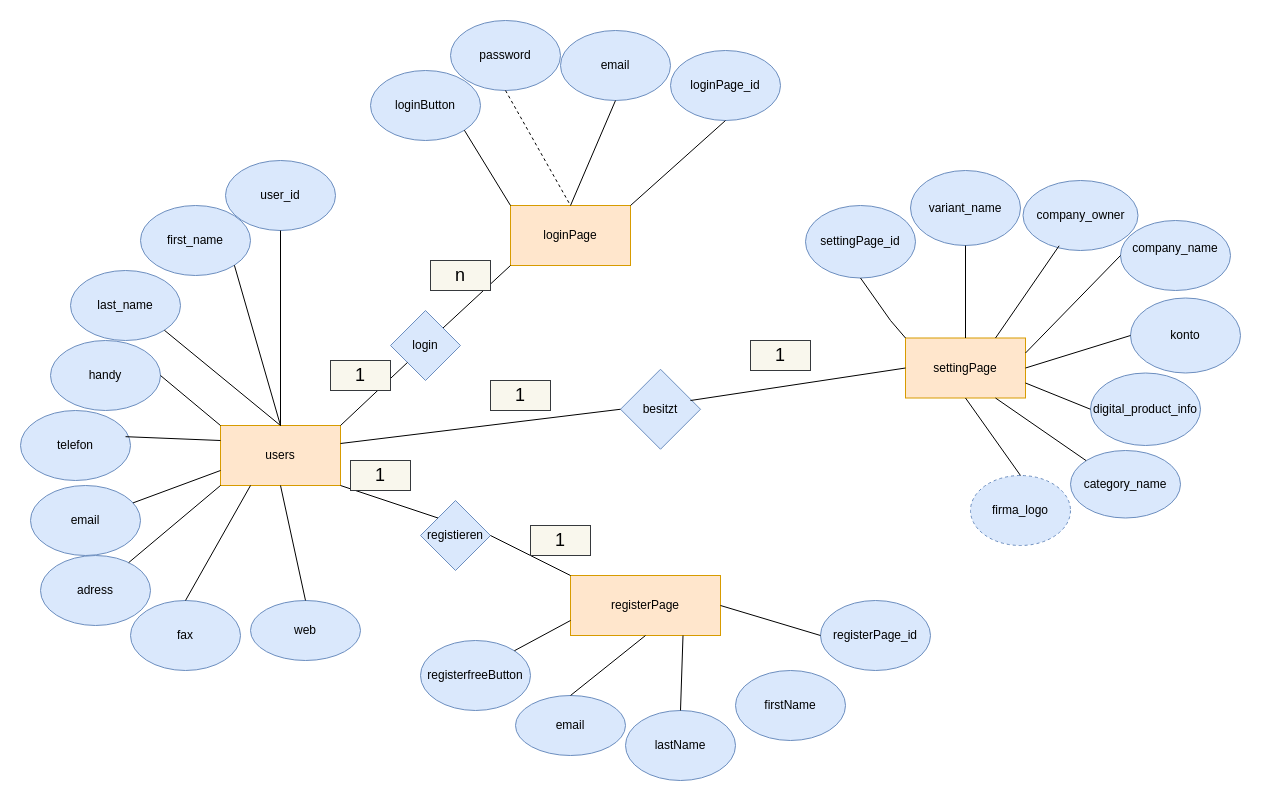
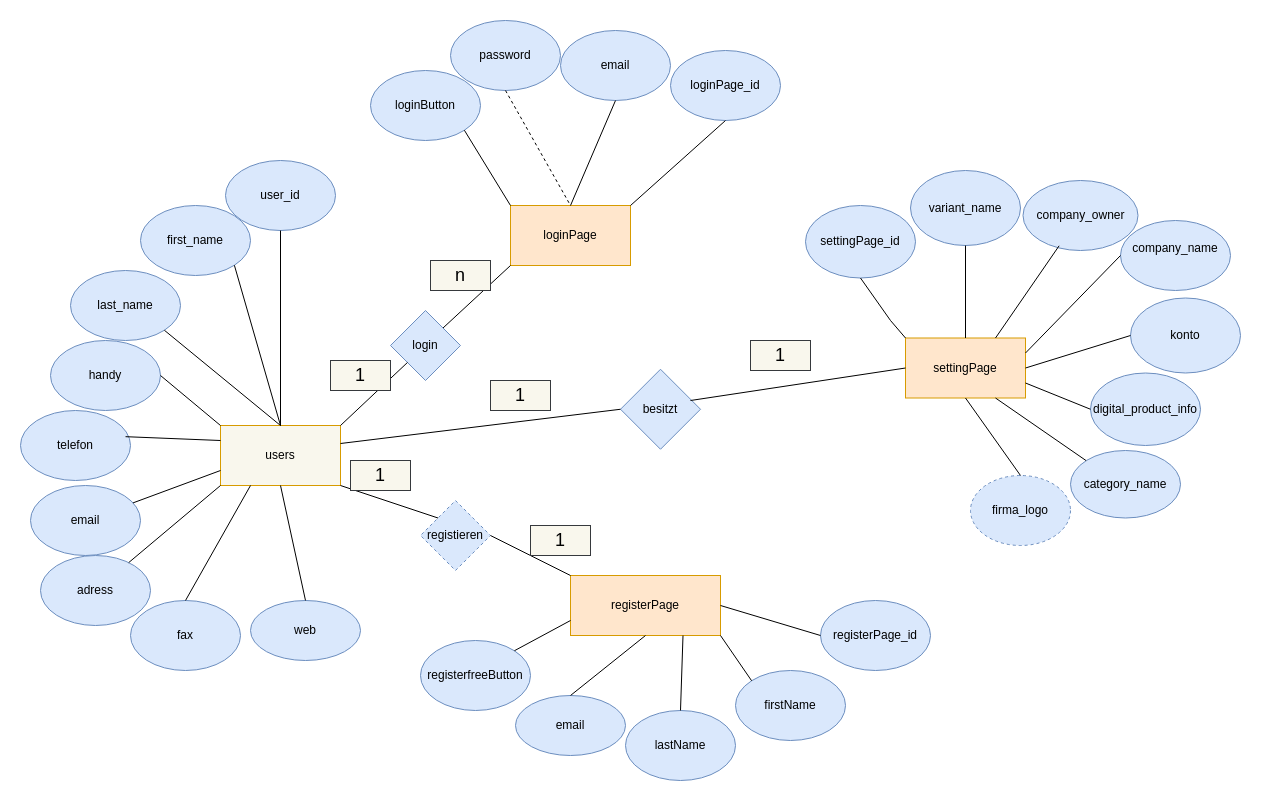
(281, 456) -> (281, 456)
(456, 536) -> (456, 536)
none -> (736, 658)
